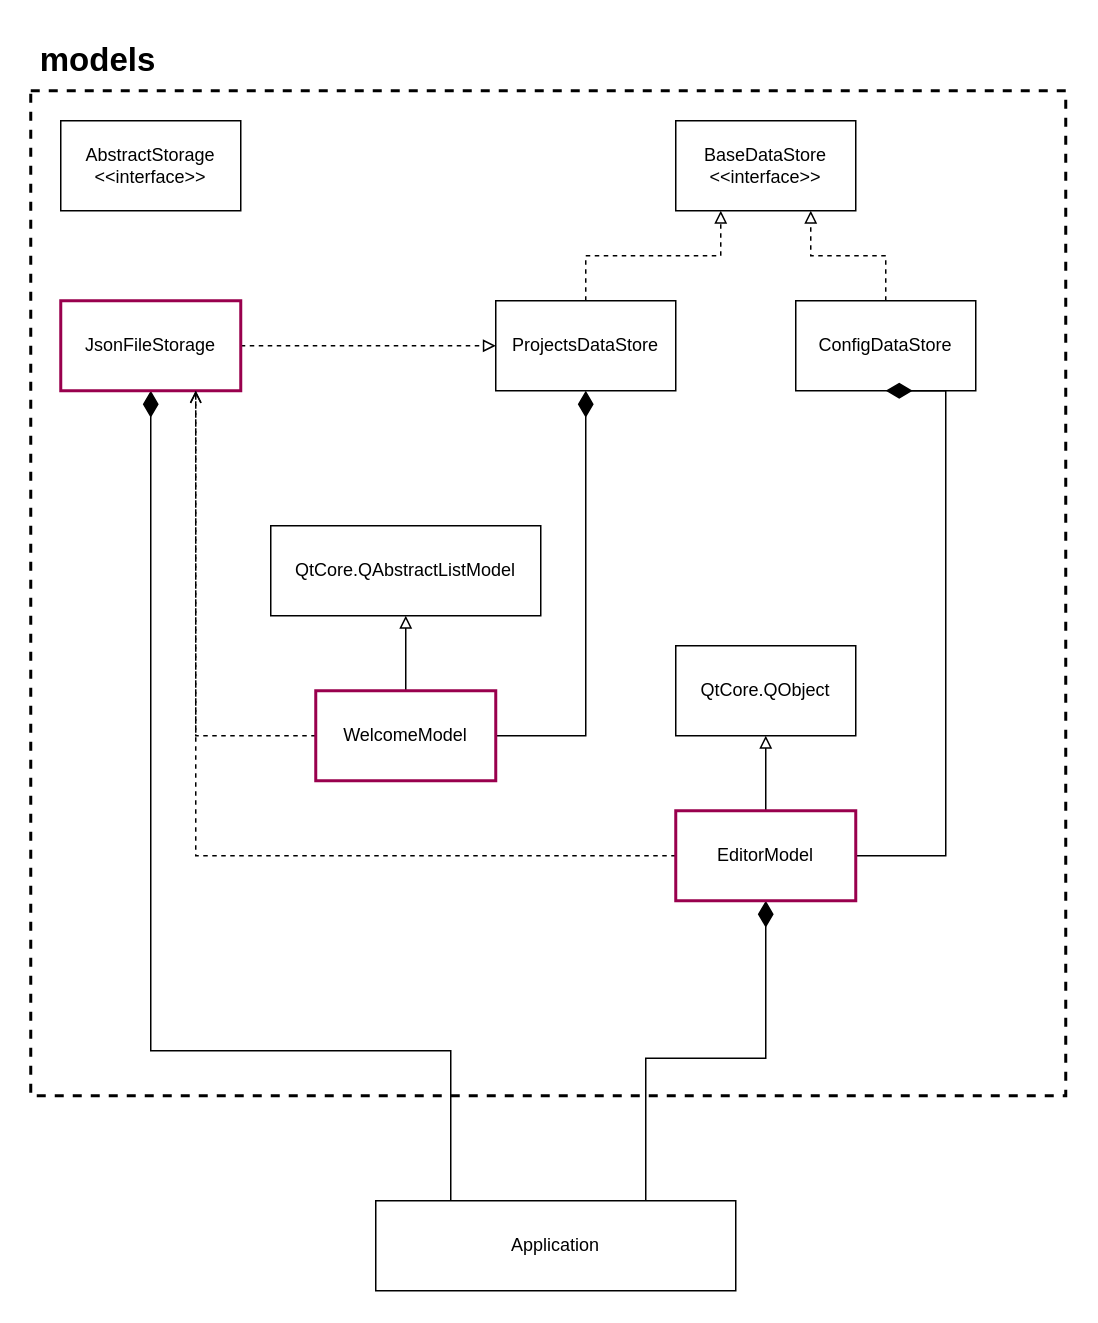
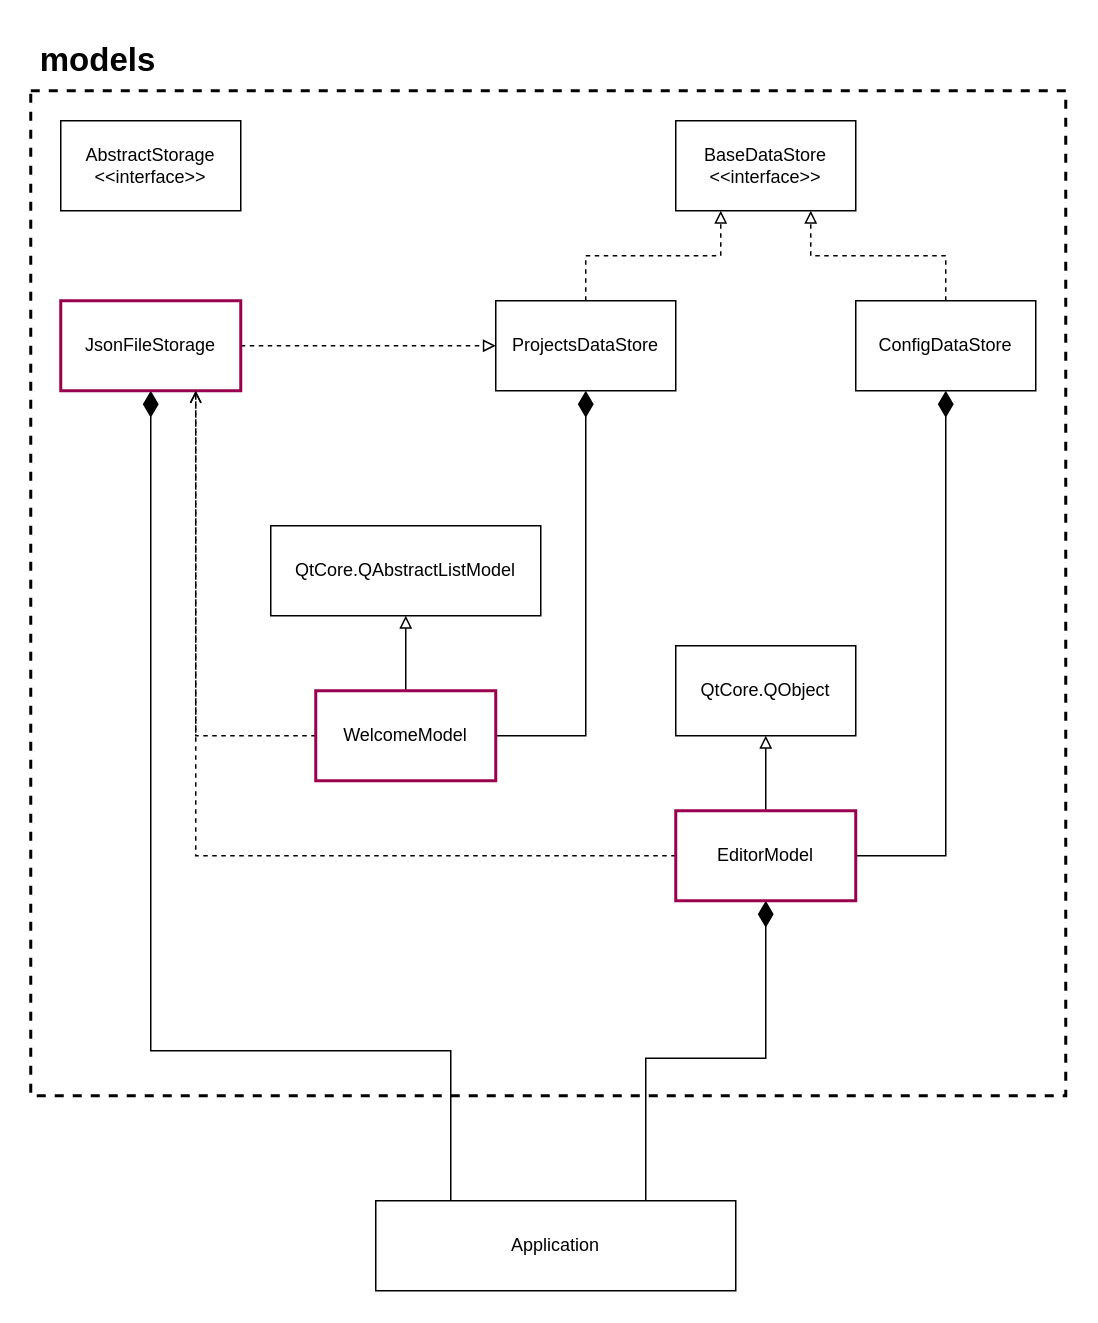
(886, 346) -> (946, 346)
